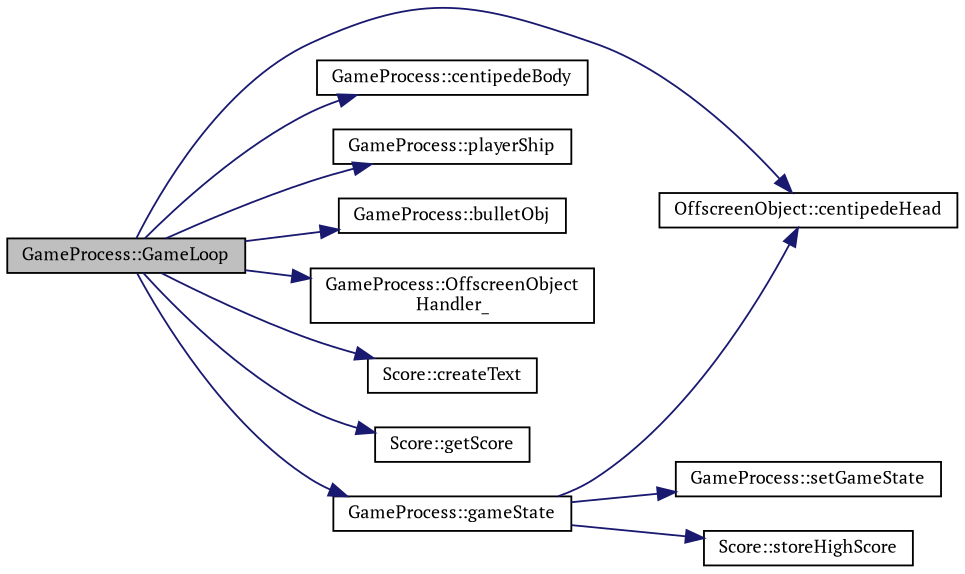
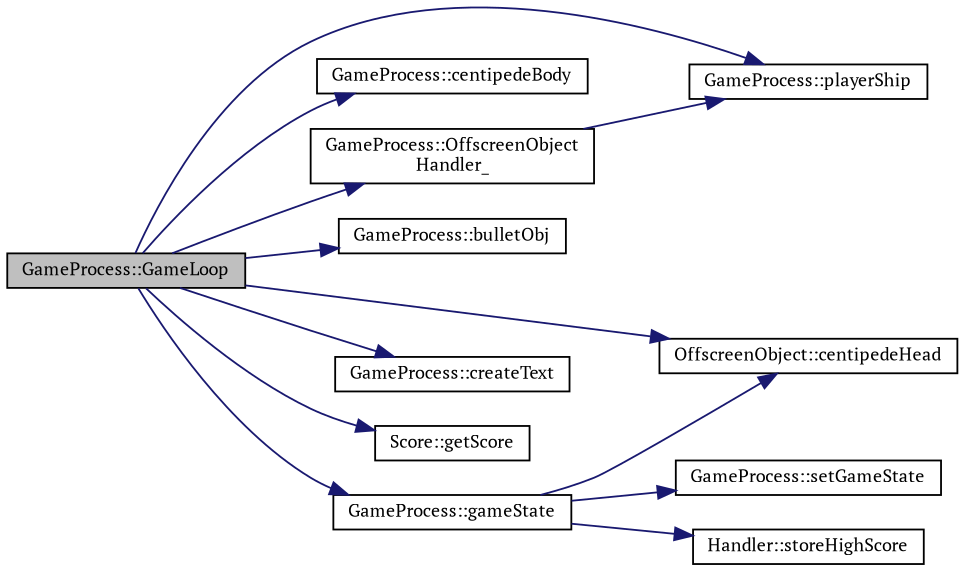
none -> (645, 116)
(452, 376) -> (452, 374)
(808, 548) -> (808, 547)
